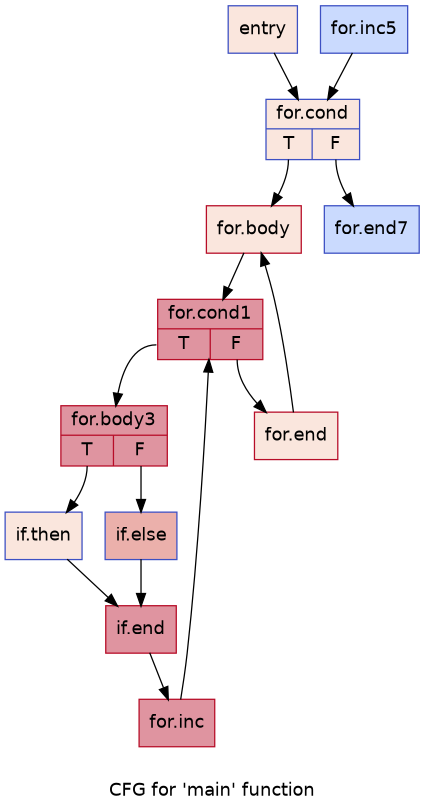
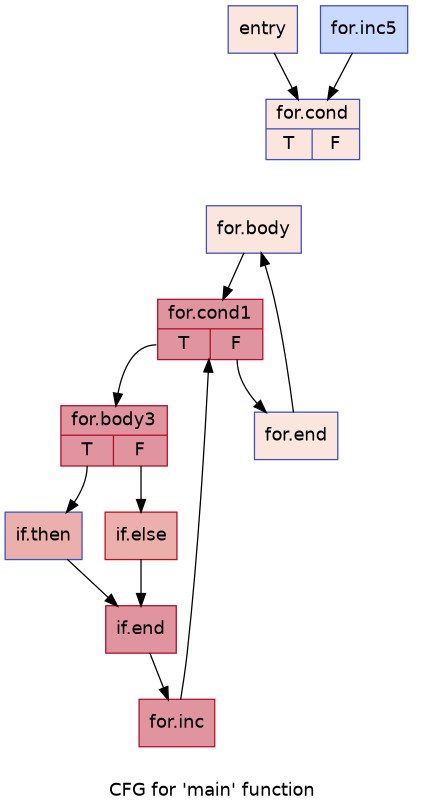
(285, 178) -> none
(254, 229) -> (254, 229)
(372, 229) -> none
(296, 436) -> (296, 436)
(44, 536) -> (44, 536)
(141, 536) -> (141, 536)
